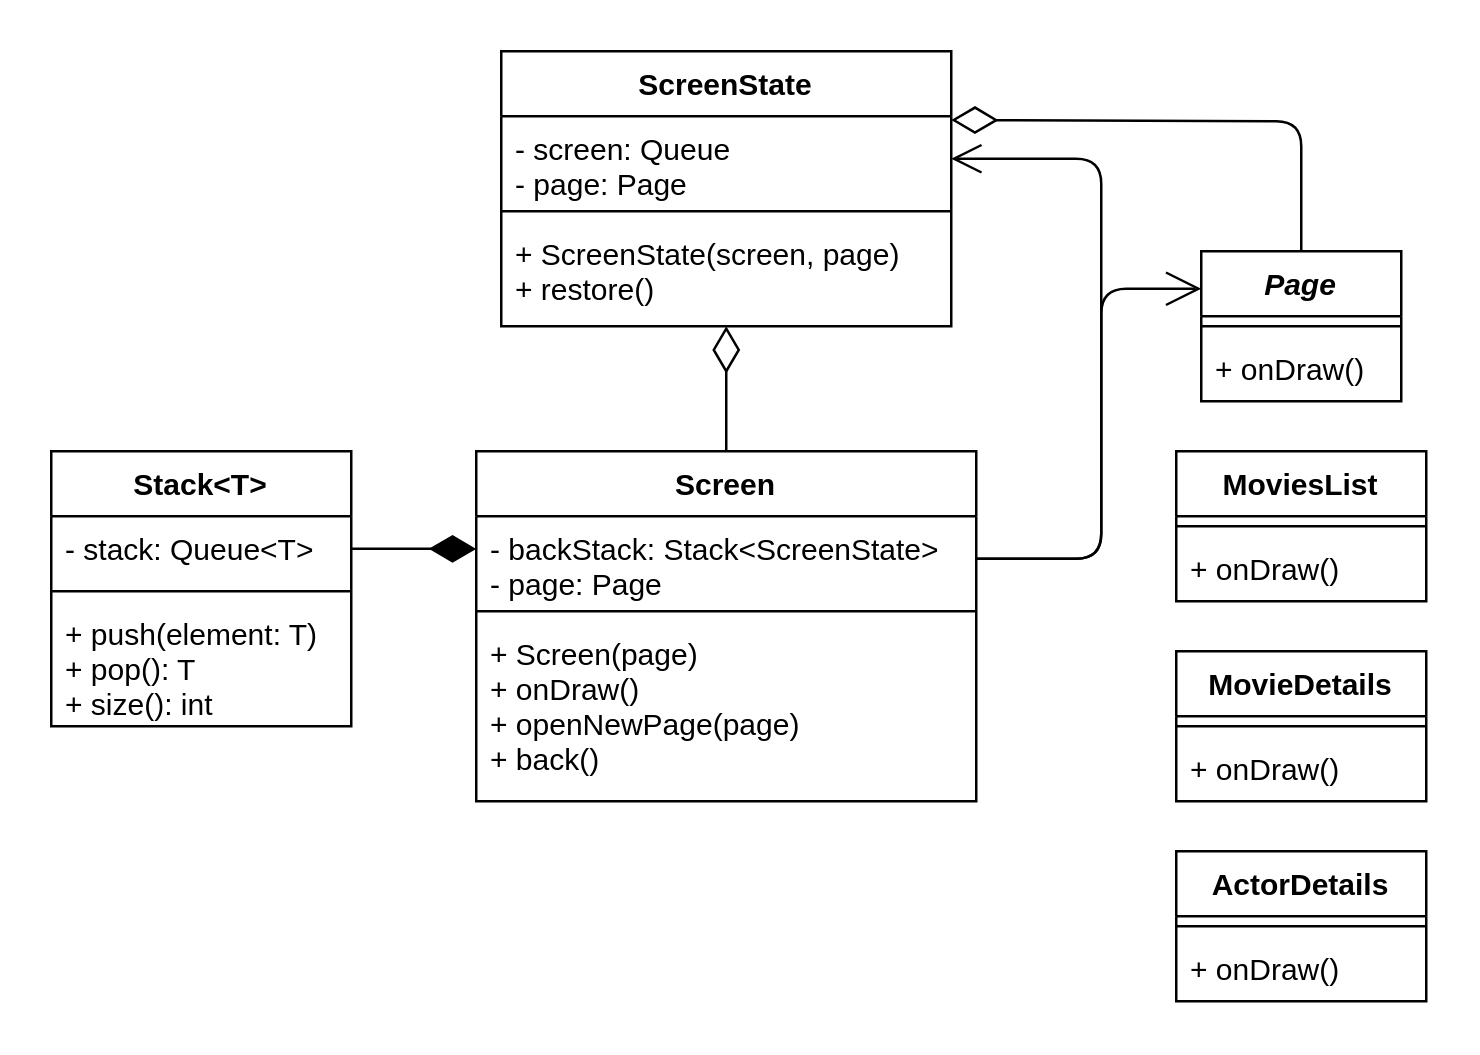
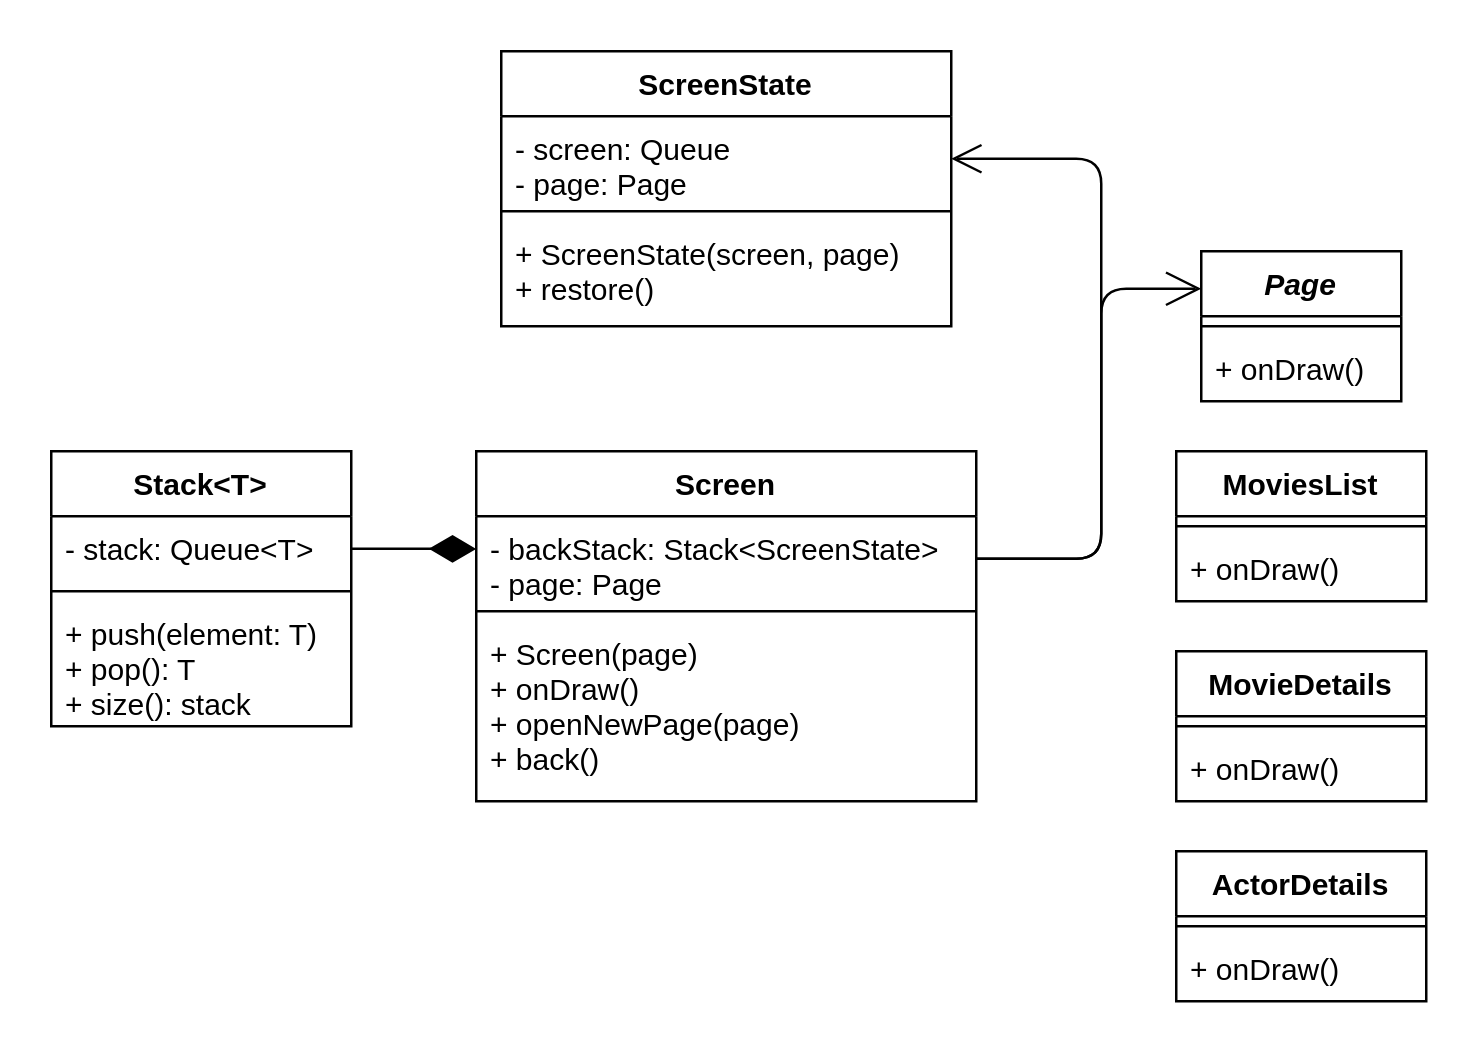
(1206, 121) -> none
(726, 411) -> none
(201, 635) -> (201, 635)
